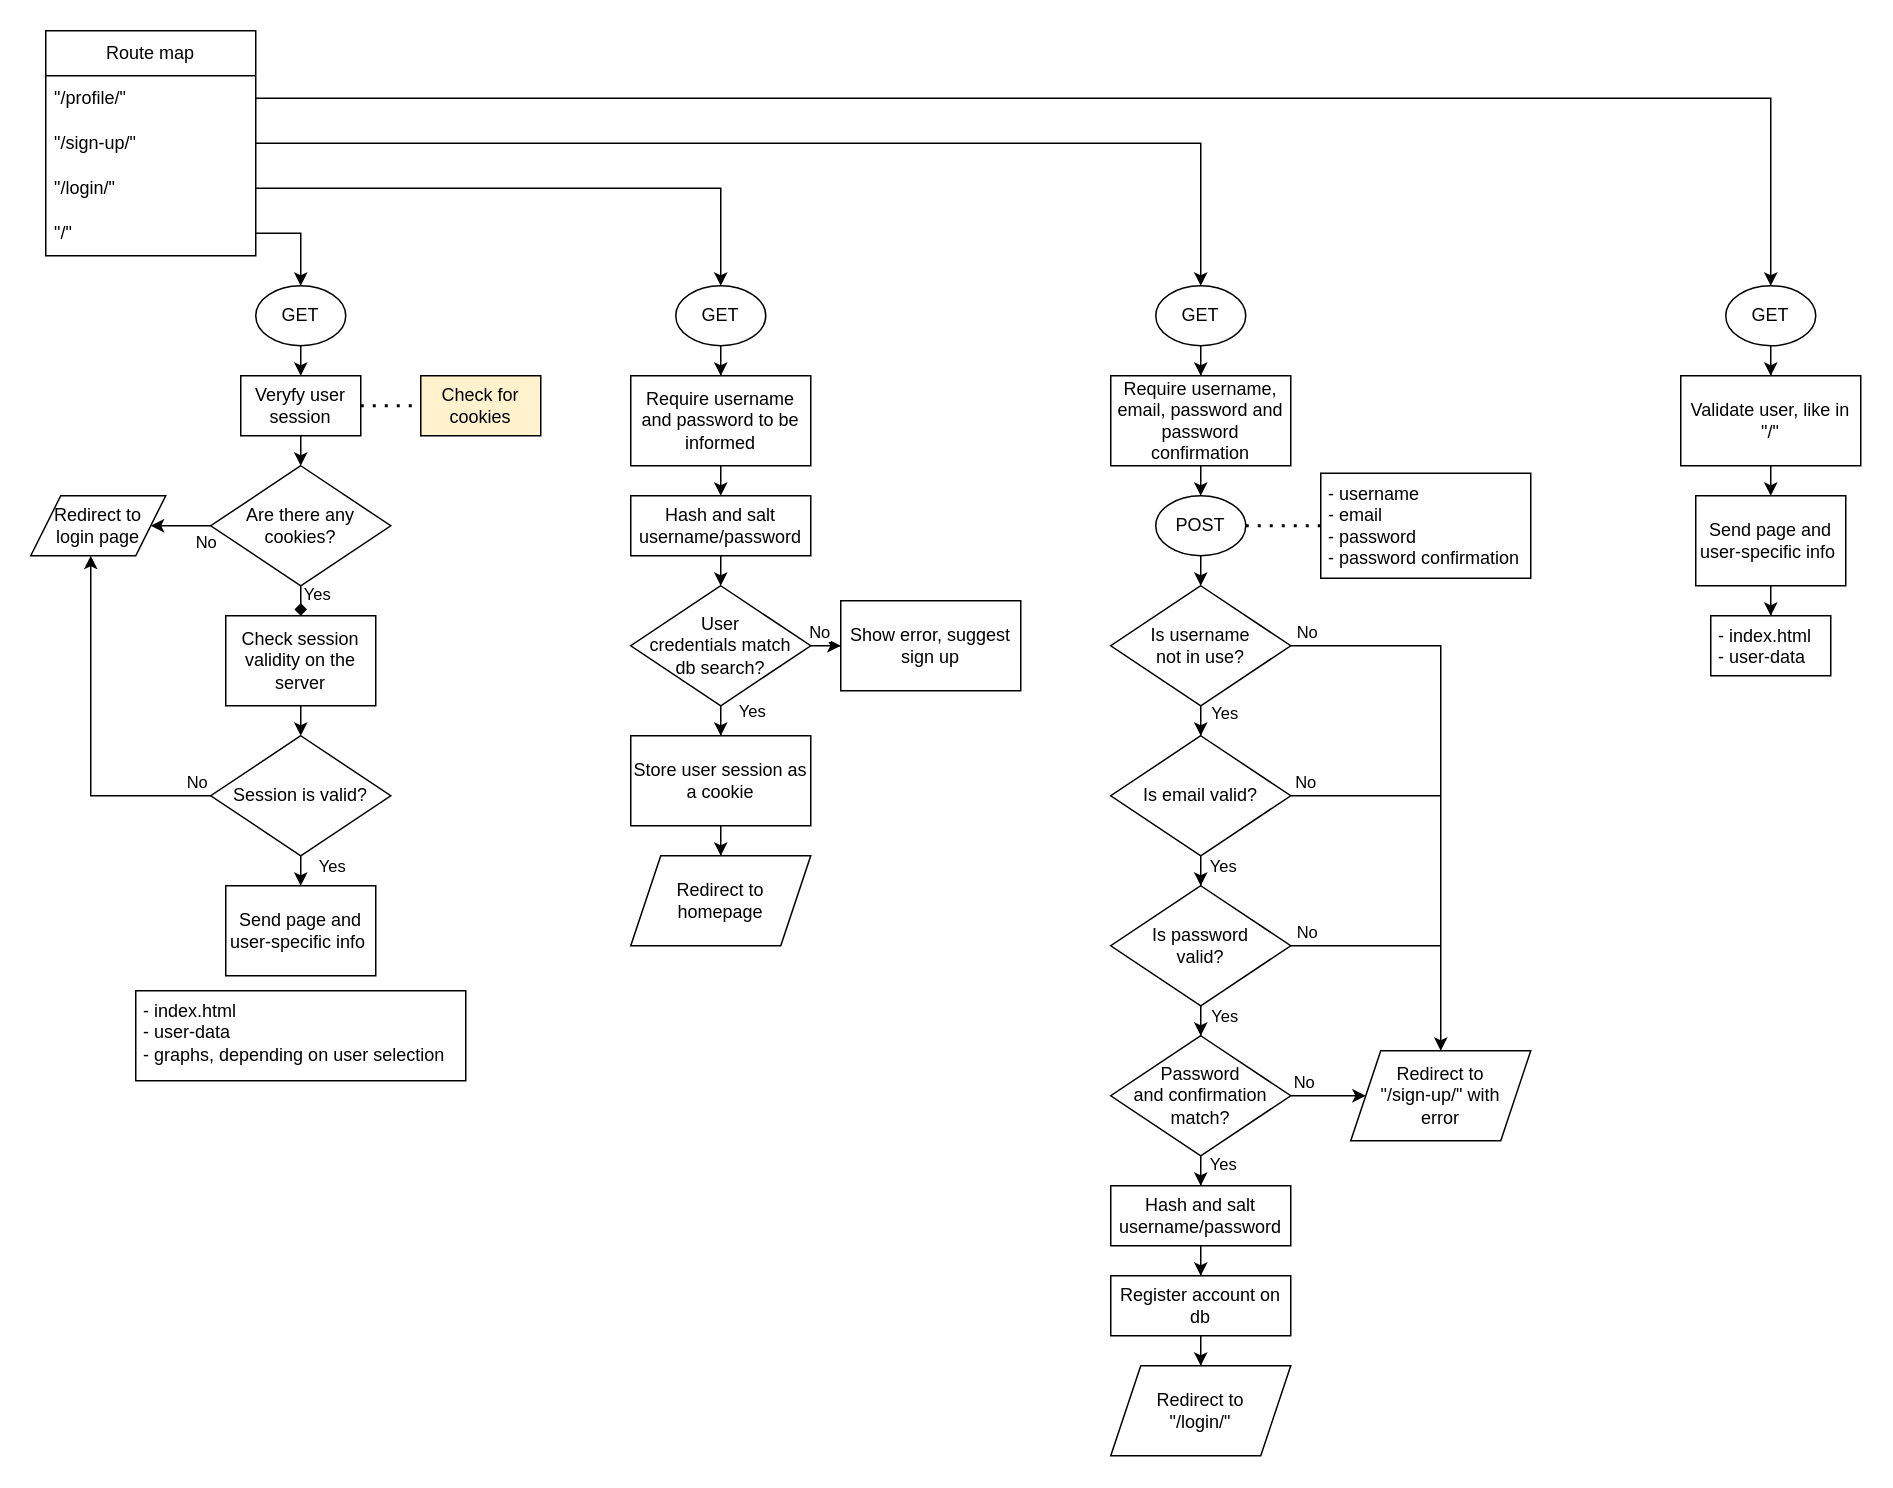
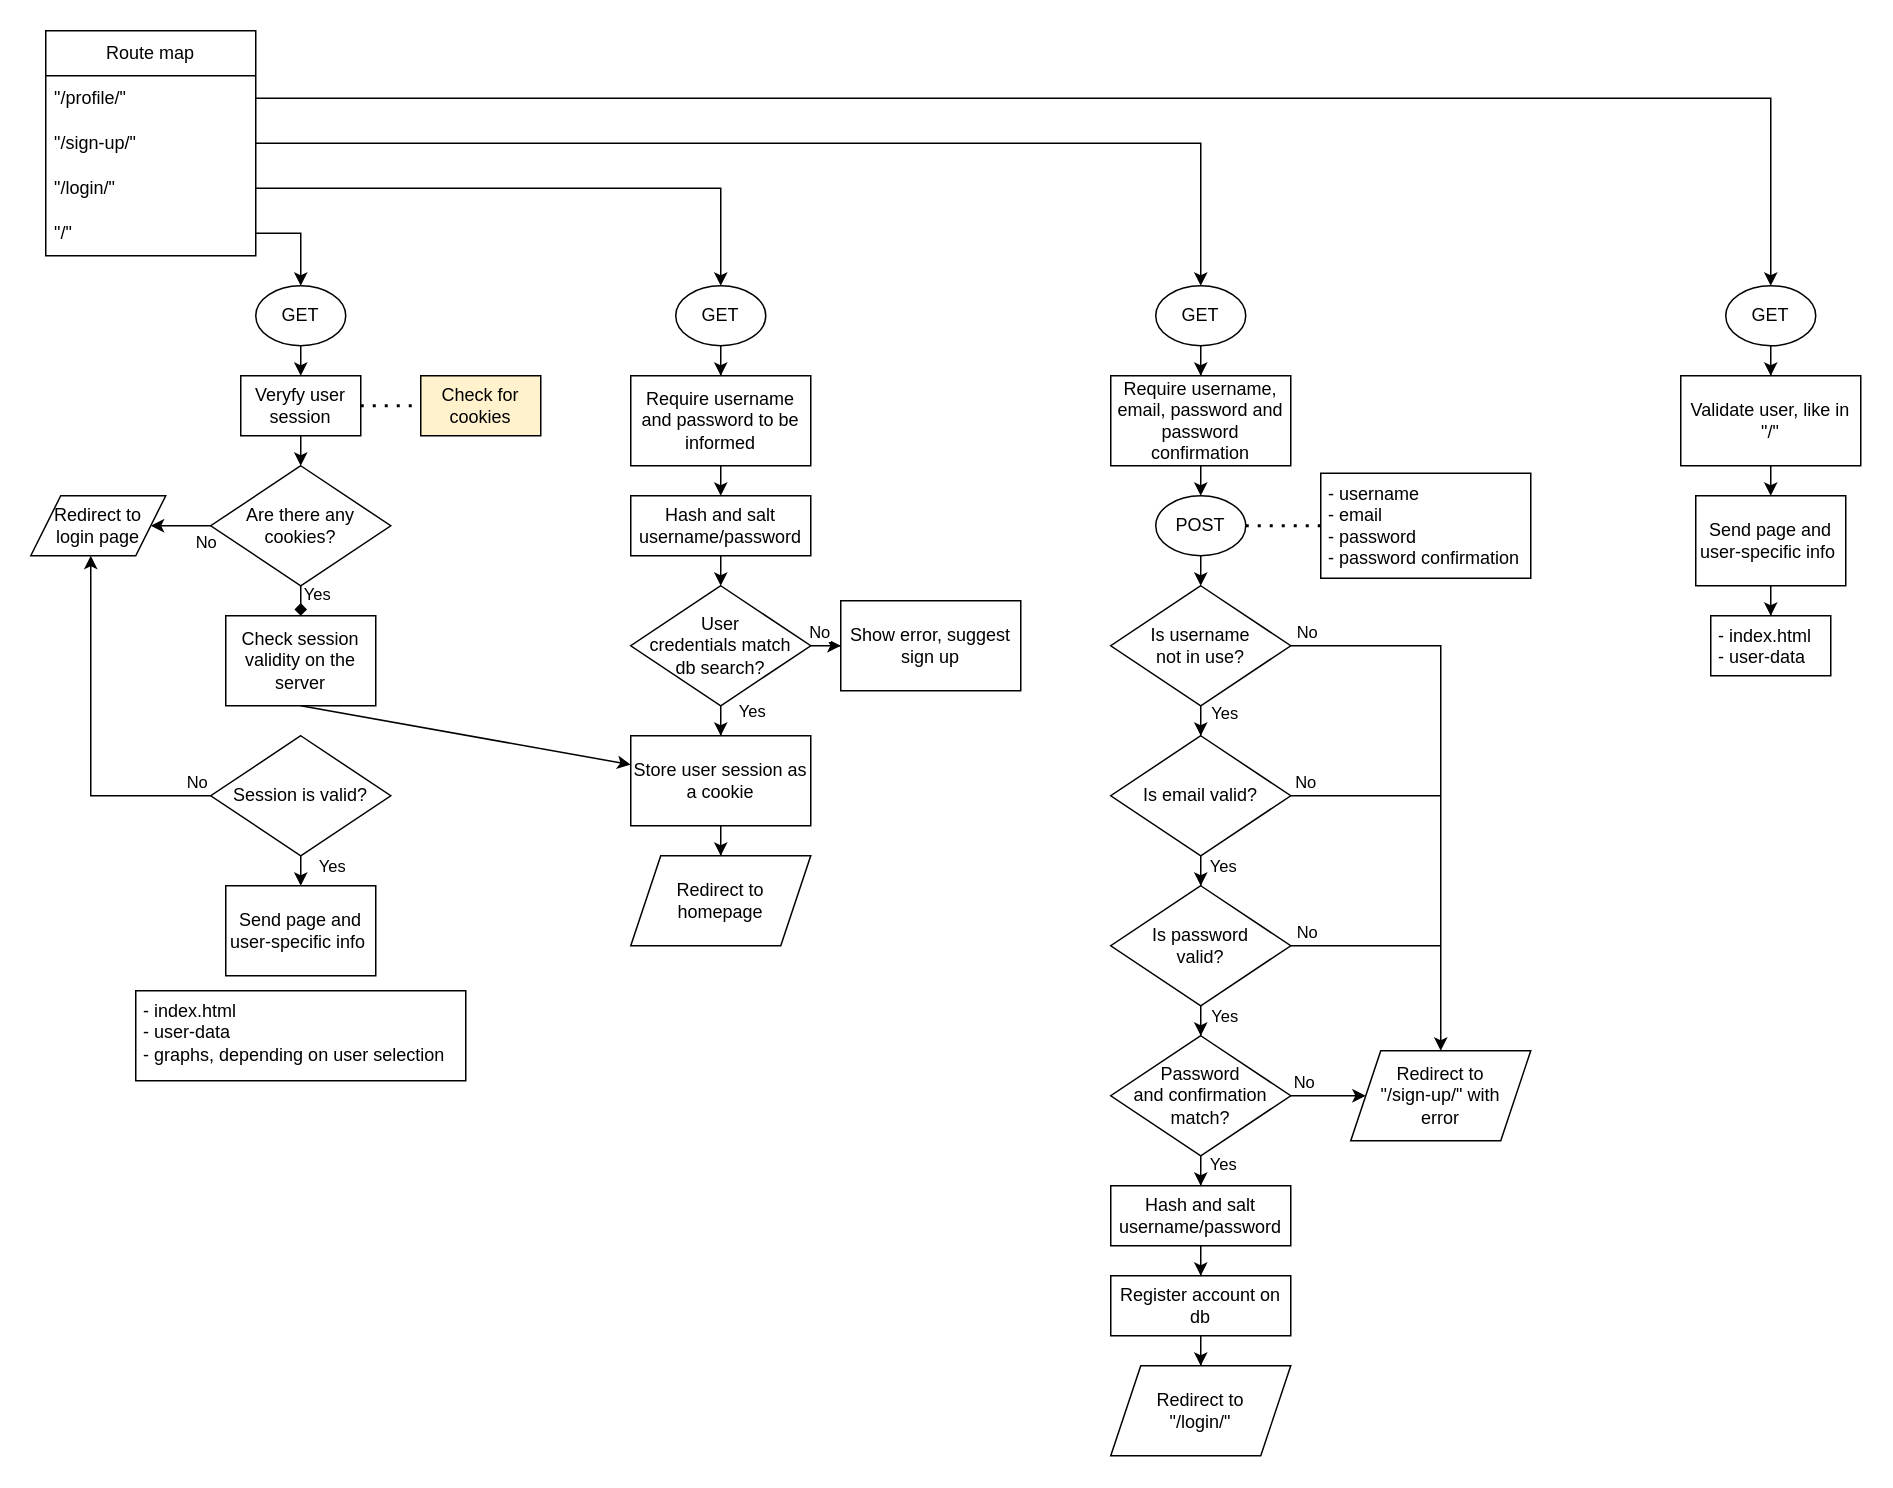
(301, 716) -> (461, 734)
